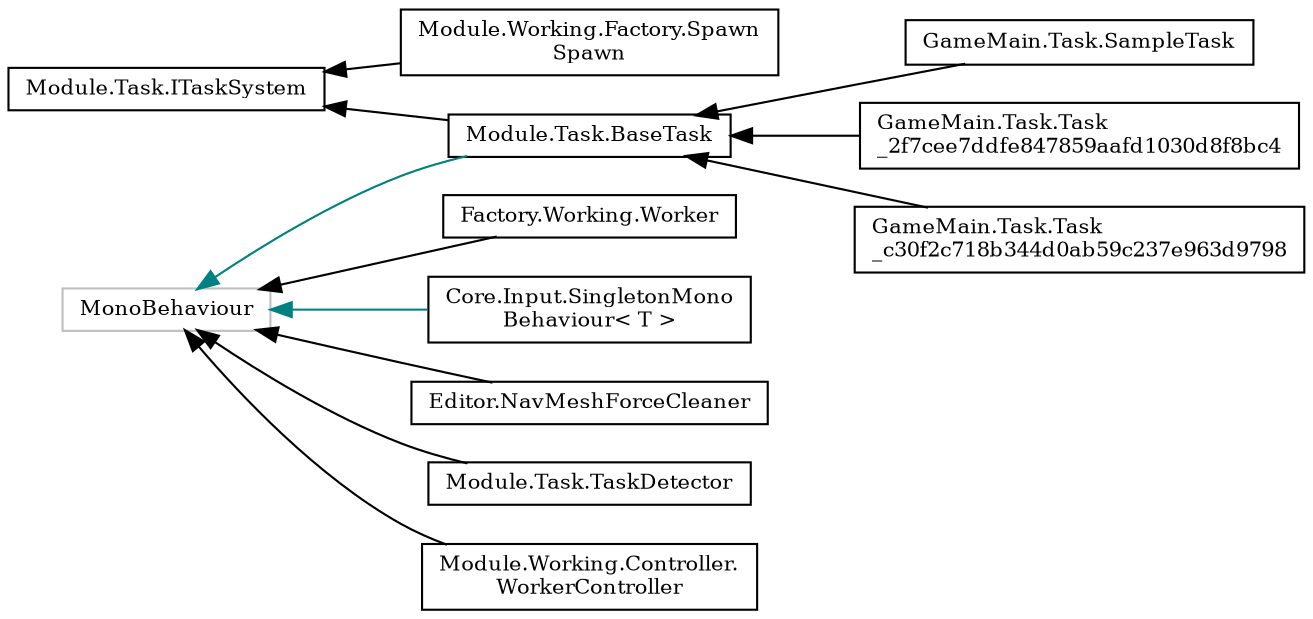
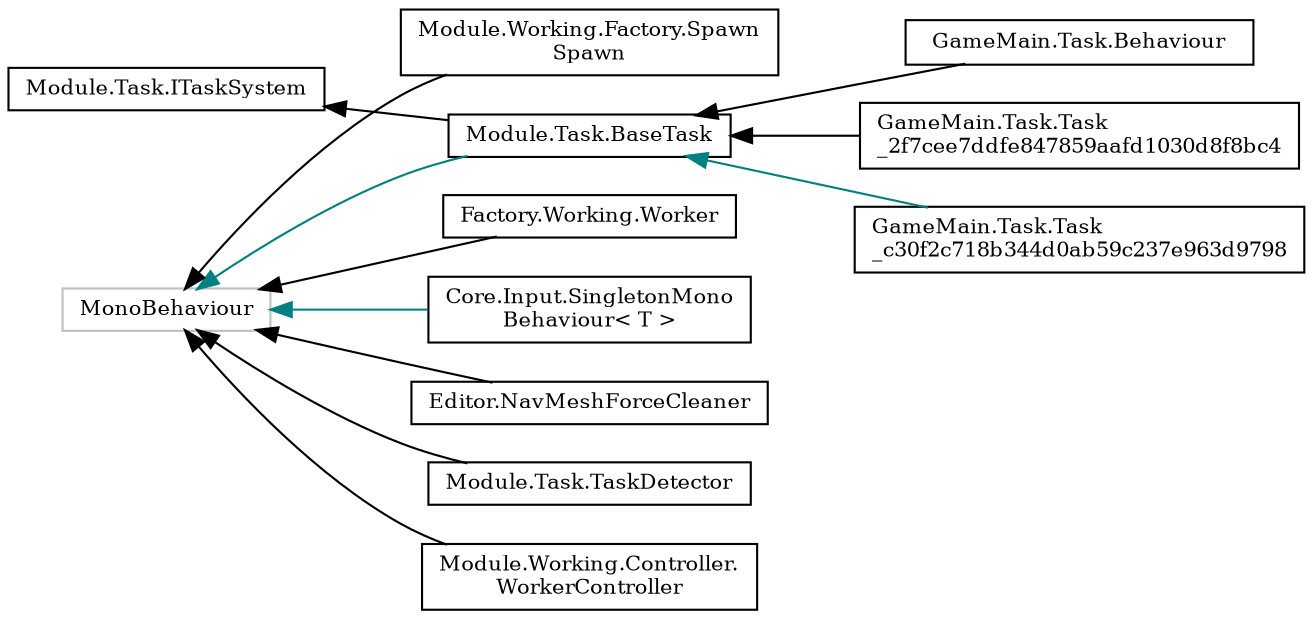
(1080, 42) -> (1080, 42)
(373, 66) -> (312, 159)
(817, 184) -> (817, 184)
